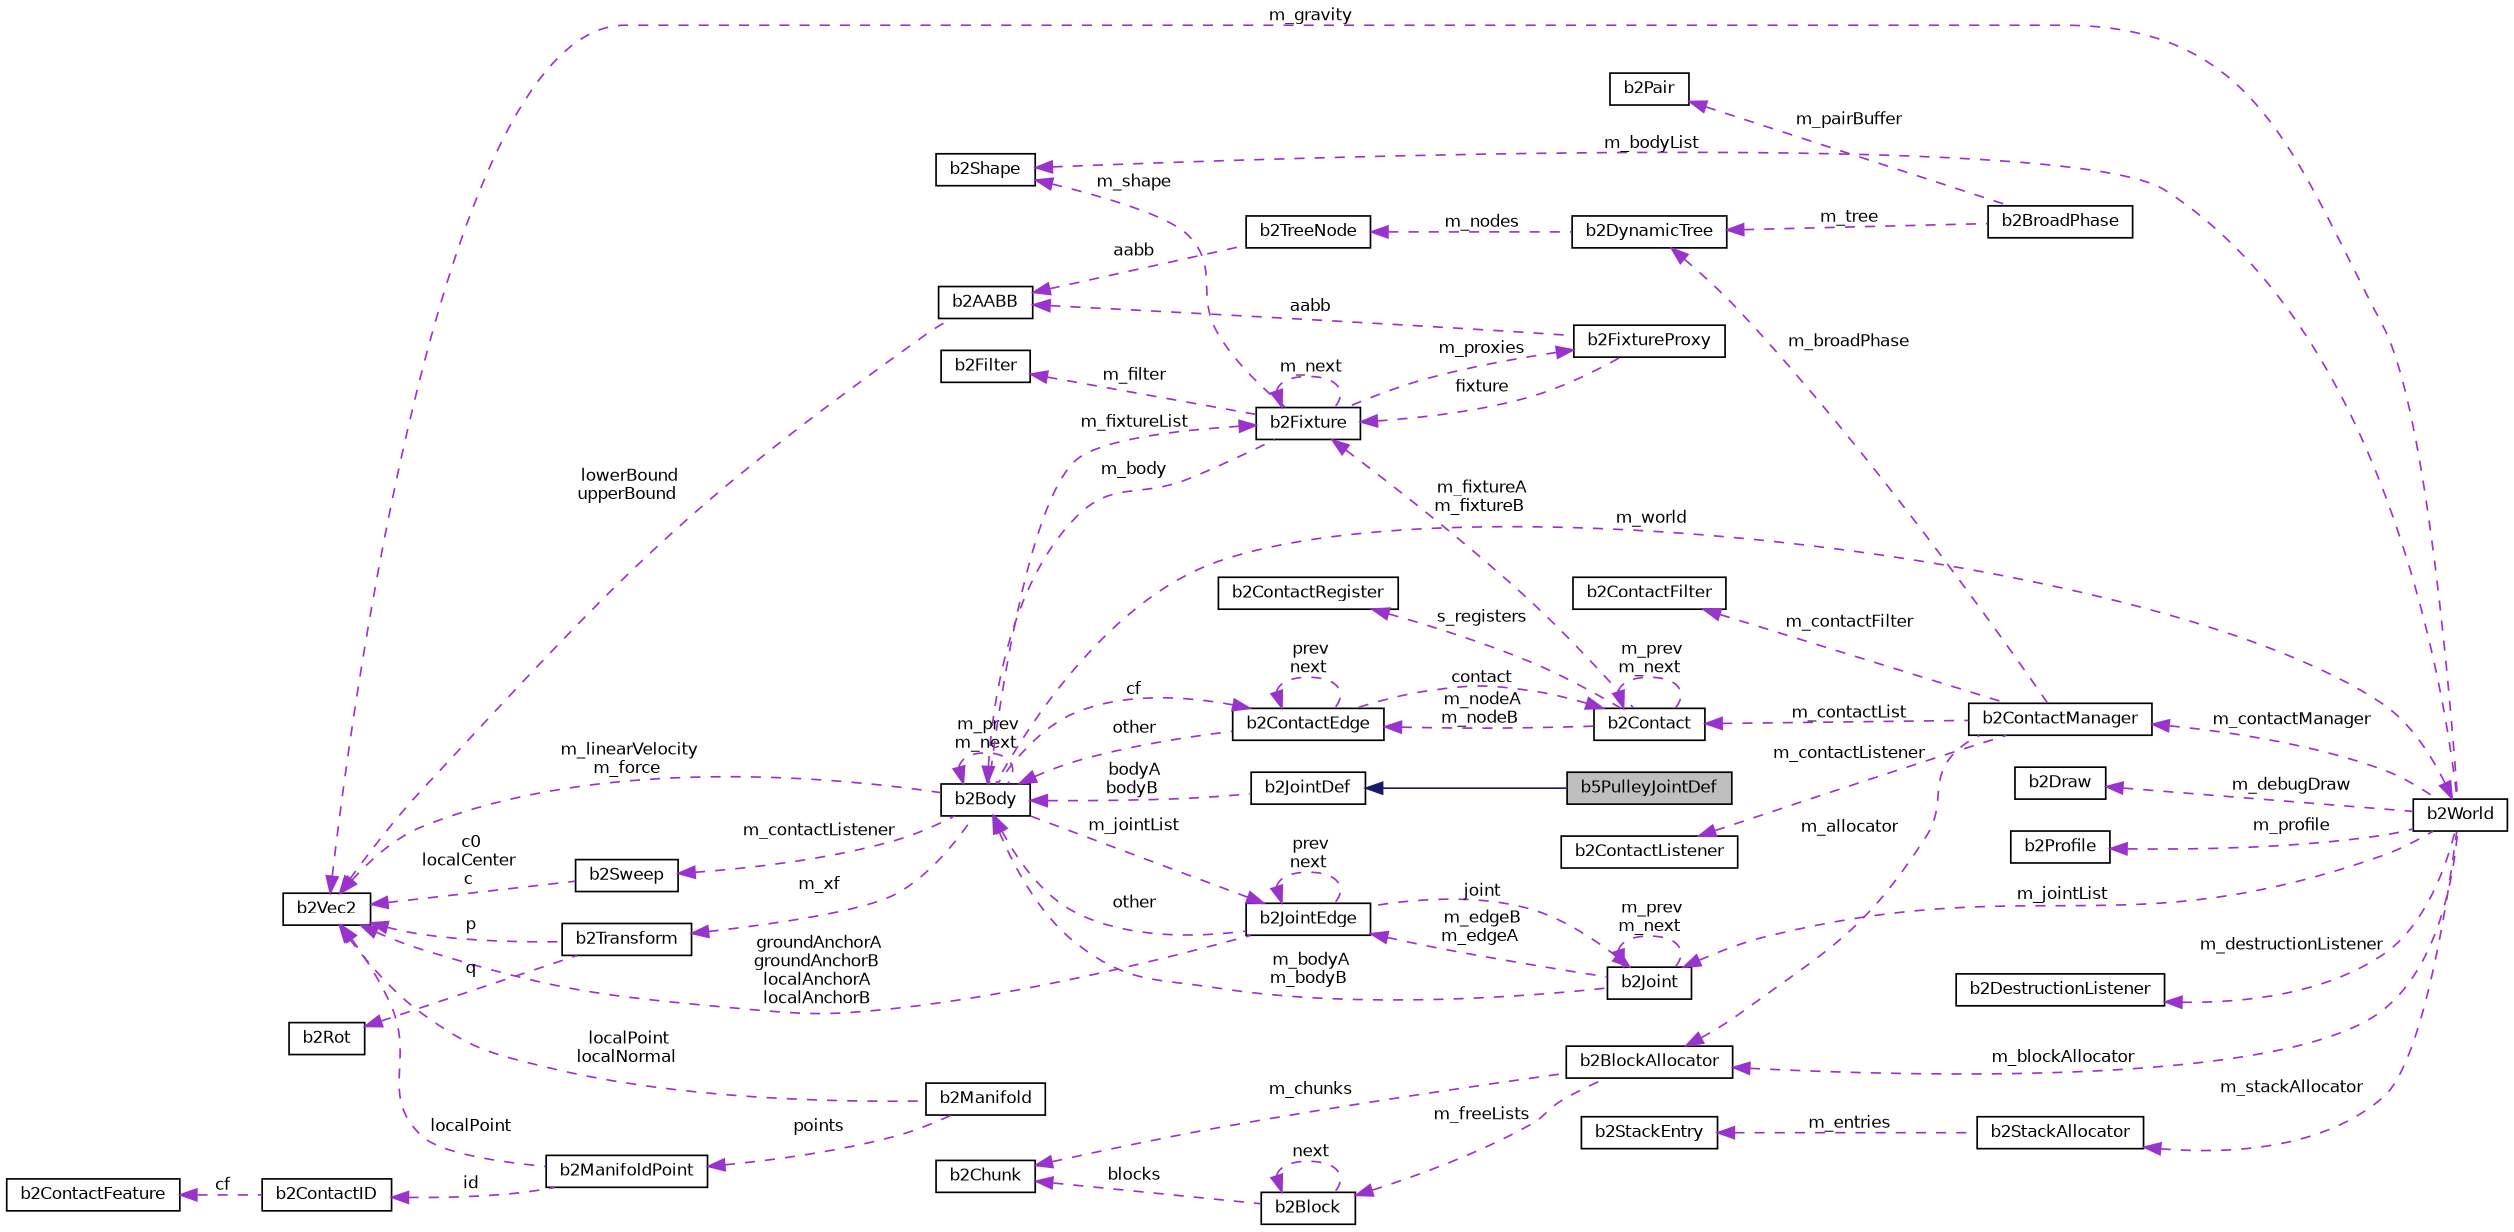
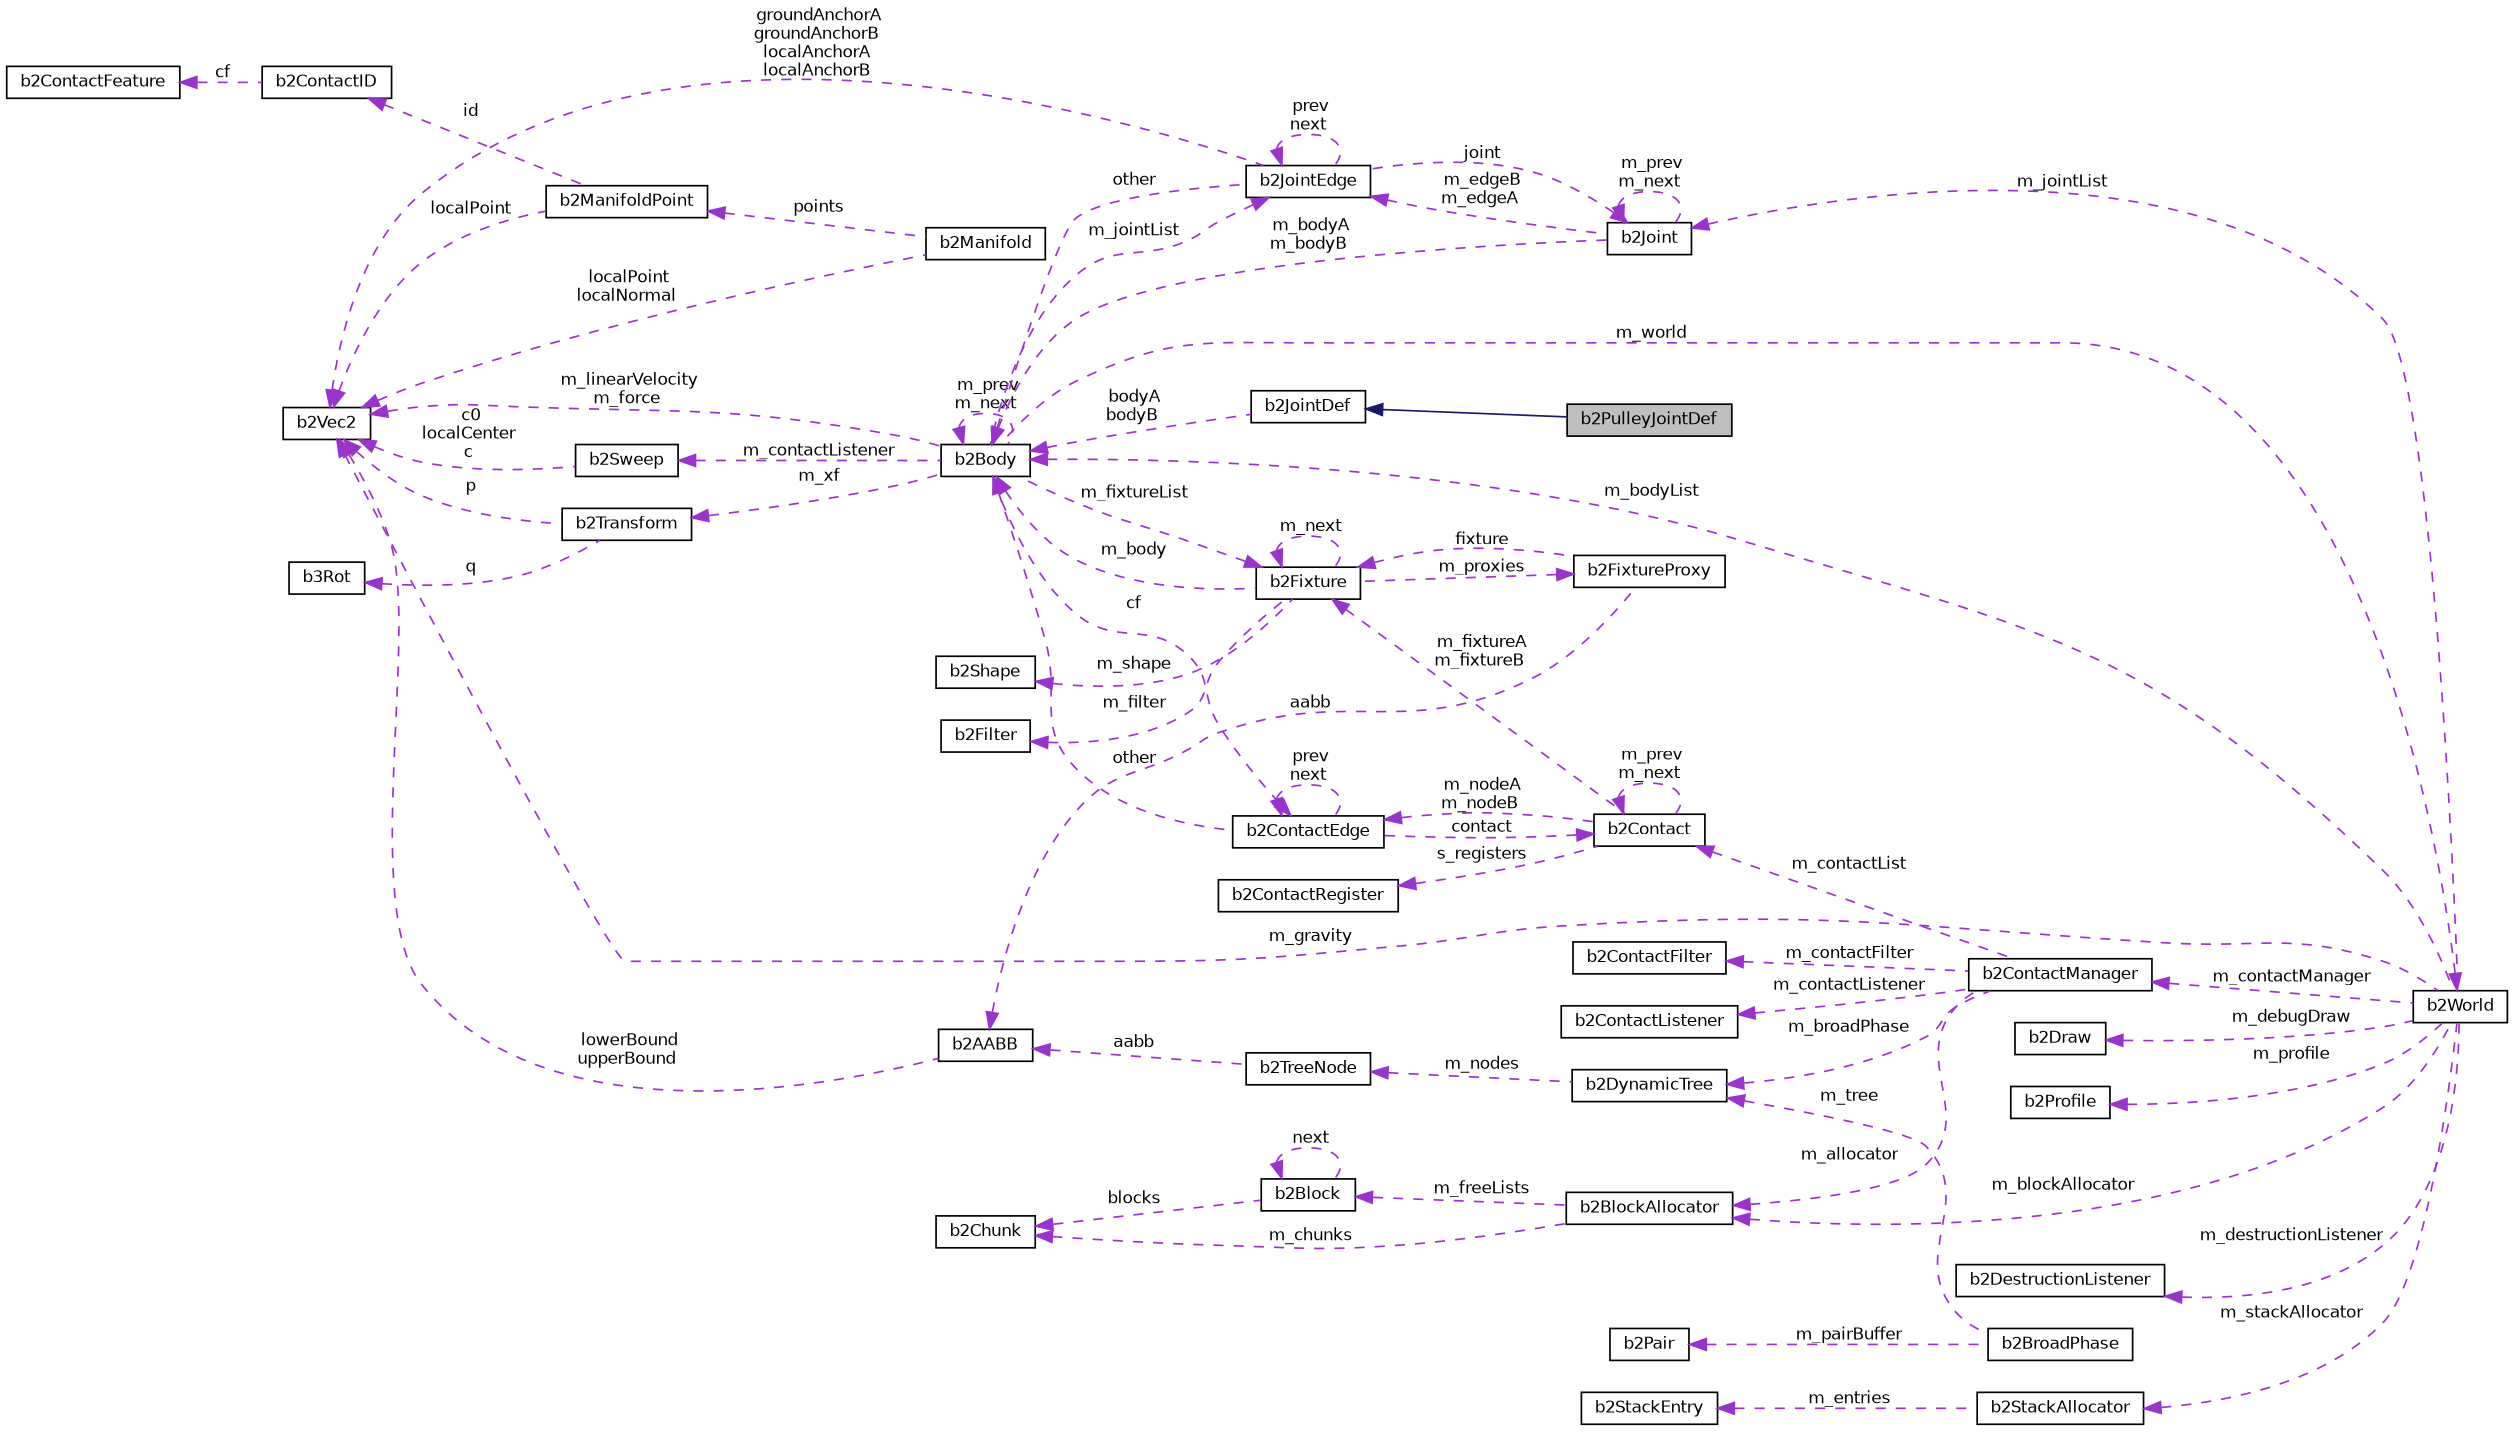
(1958, 159) -> (1824, 565)
(1649, 788) -> (1649, 420)
(327, 1039) -> (327, 578)
